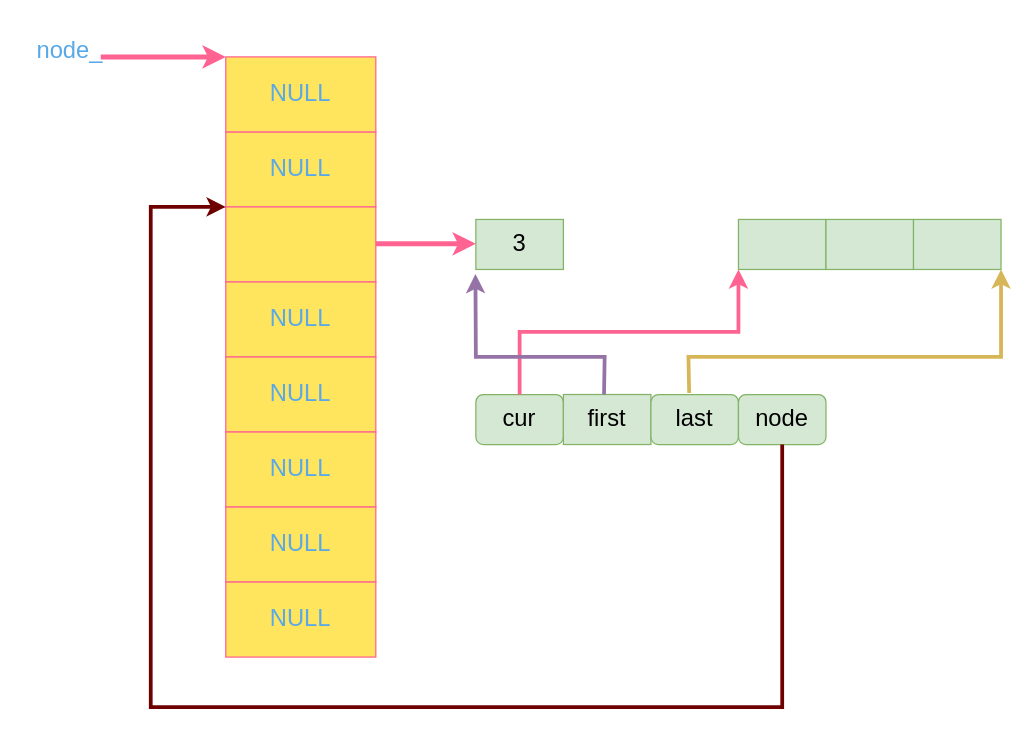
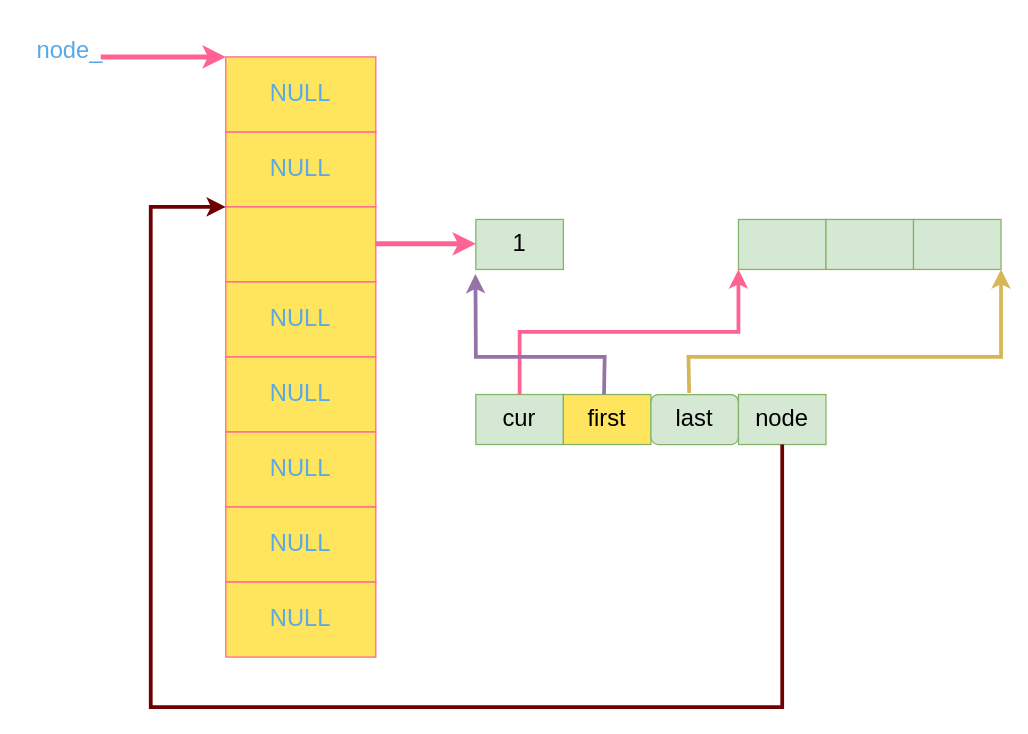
(519, 244) -> (519, 244)
(519, 419) -> (519, 419)
(607, 419) -> (607, 419)
(782, 419) -> (782, 419)
